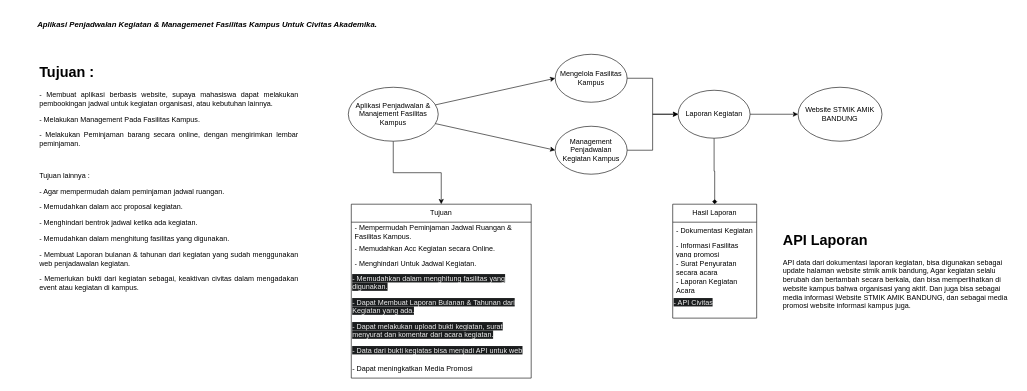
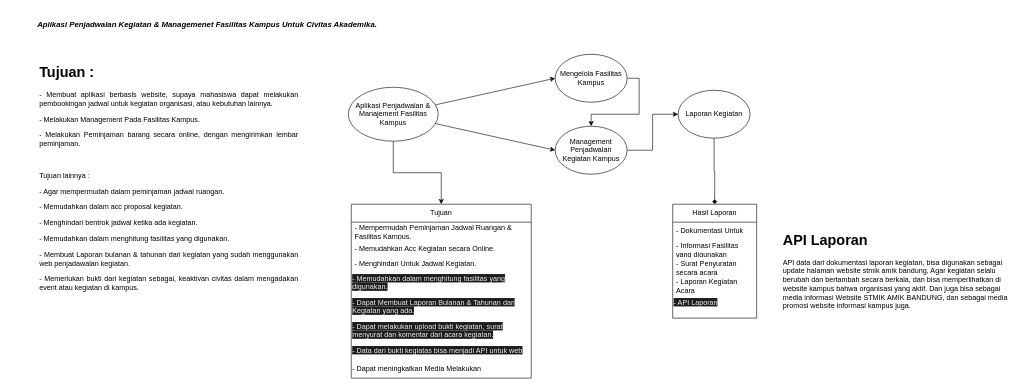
(653, 87) -> (591, 116)
(792, 114) -> none
(840, 114) -> none
(716, 231) -> (712, 231)
(716, 249) -> (716, 249)
(697, 303) -> (698, 303)
(414, 369) -> (419, 369)
